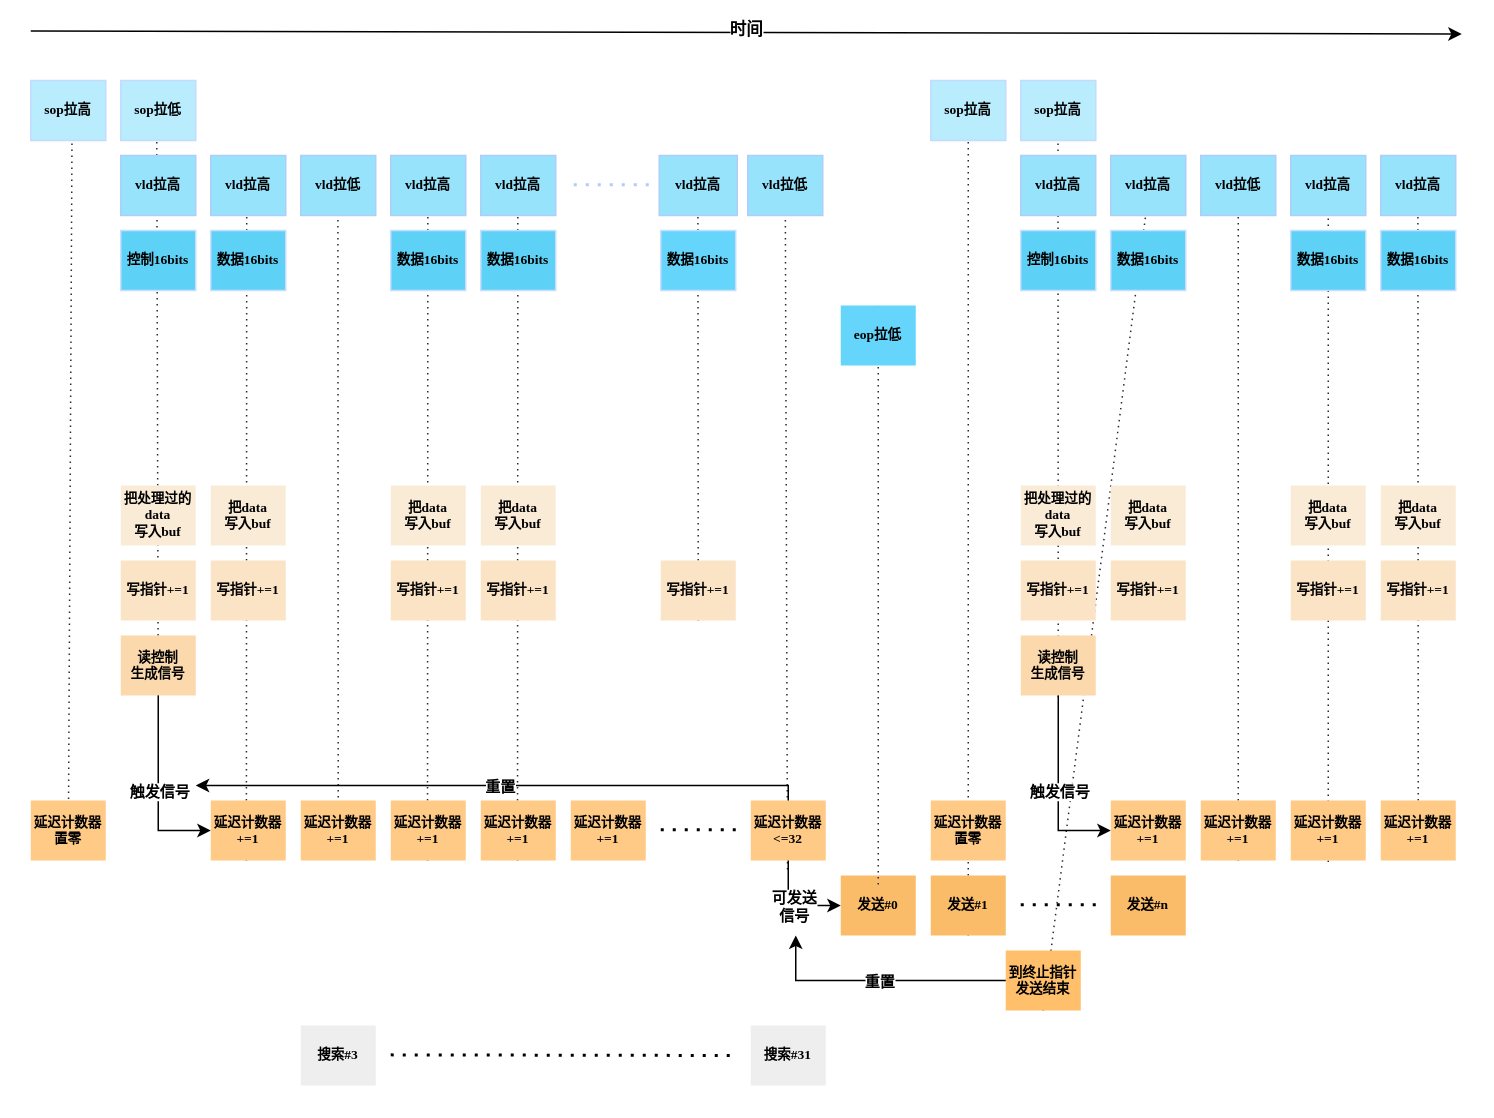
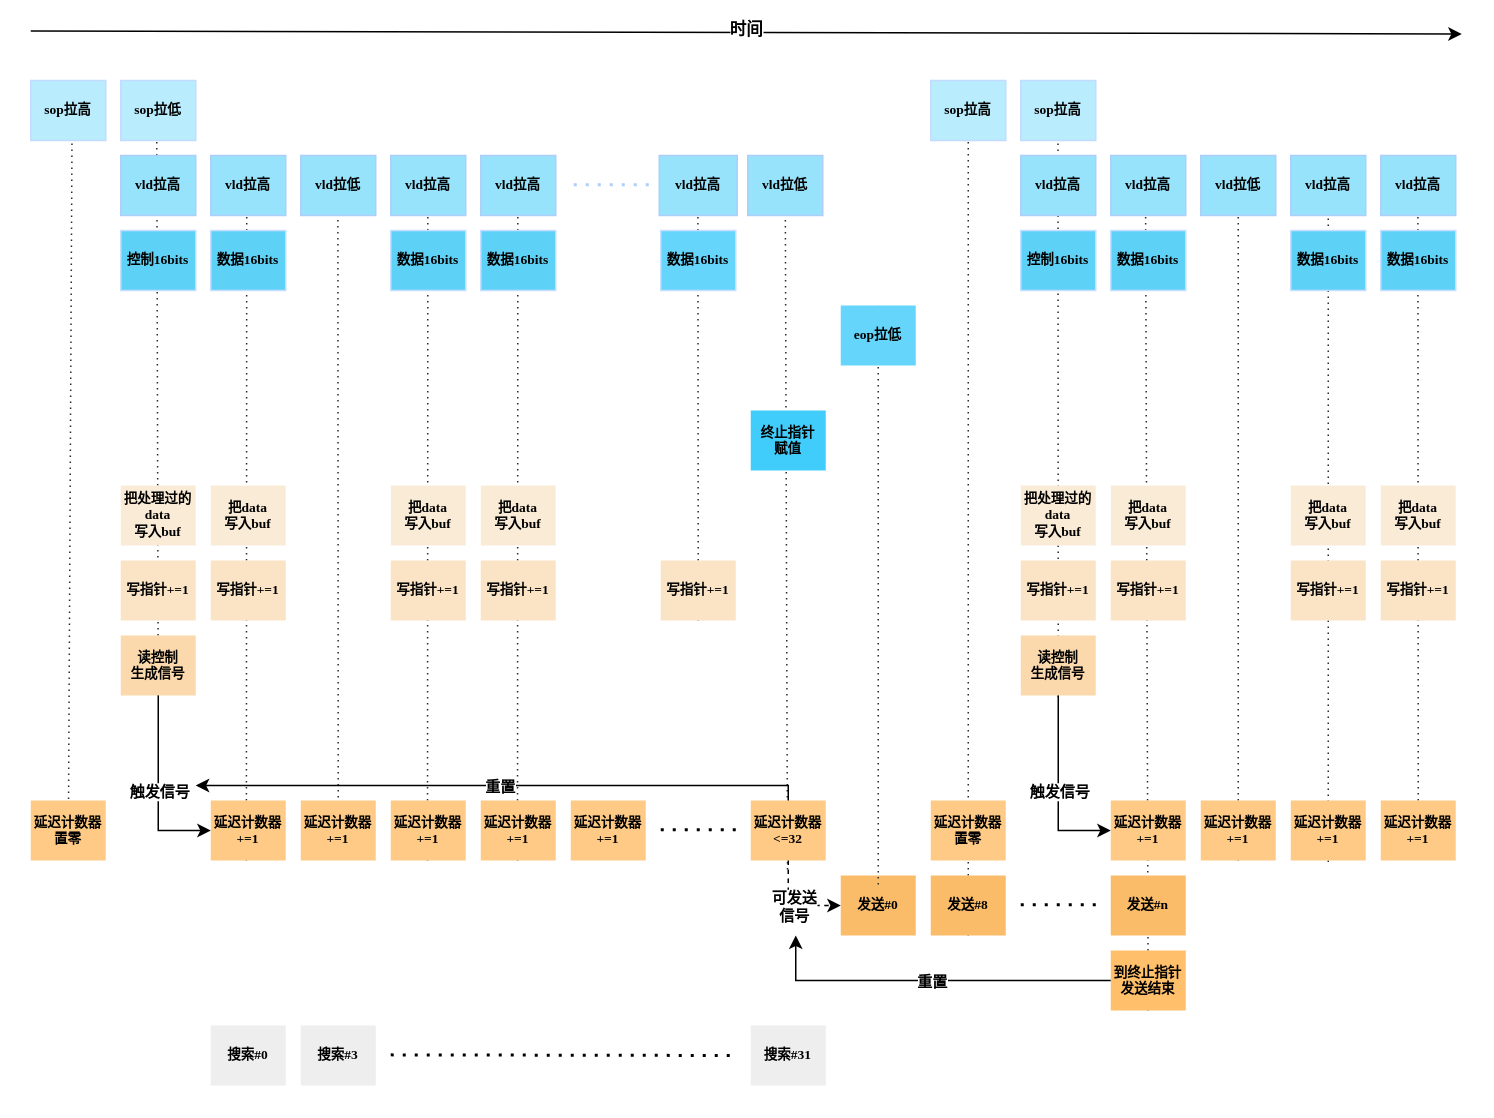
none -> (788, 440)
(788, 879) -> (788, 879)
(968, 905) -> (968, 905)
(1043, 980) -> (1148, 980)
none -> (248, 1055)
